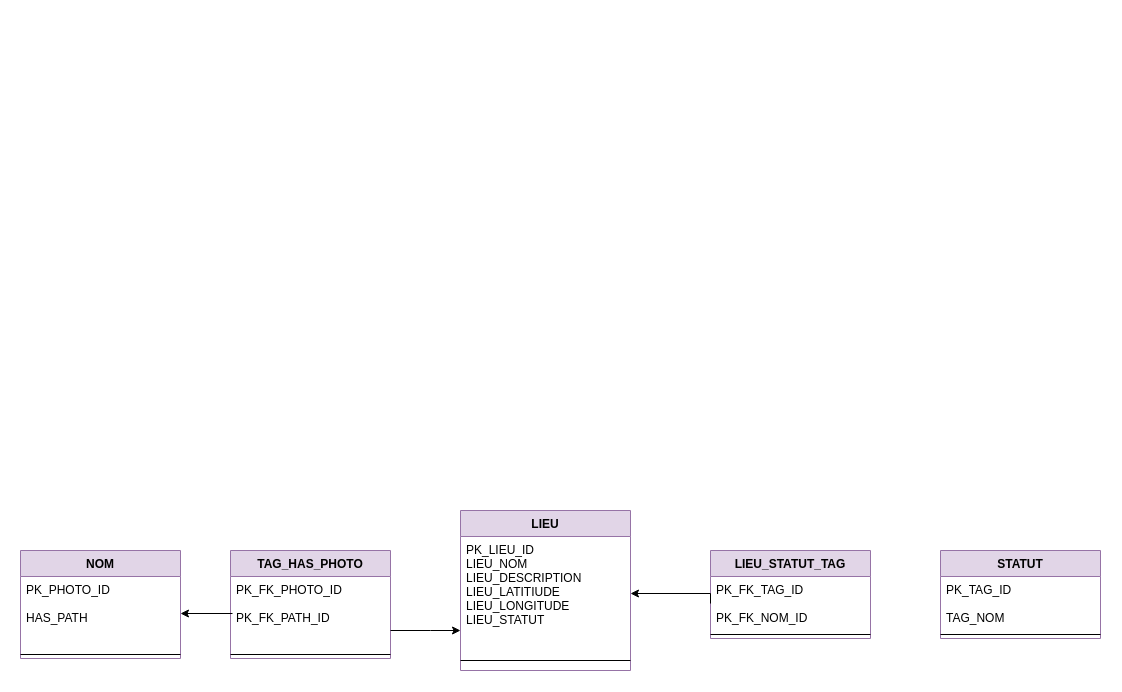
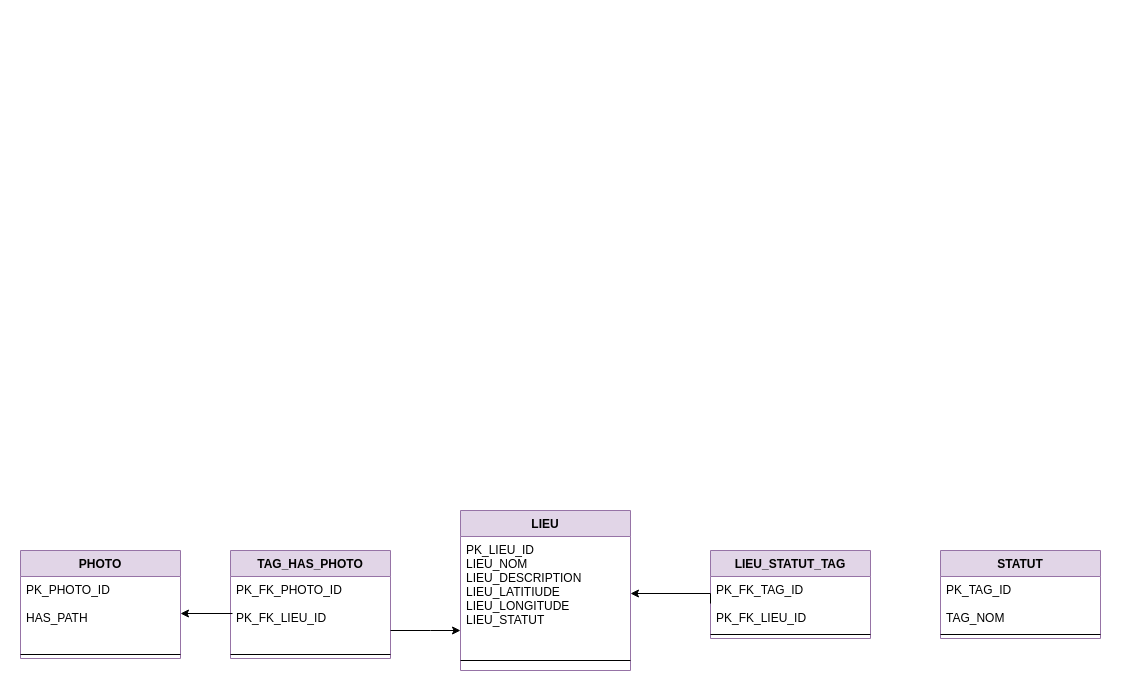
(100, 564) -> (100, 564)
(283, 590) -> (283, 590)
(756, 590) -> (756, 590)
